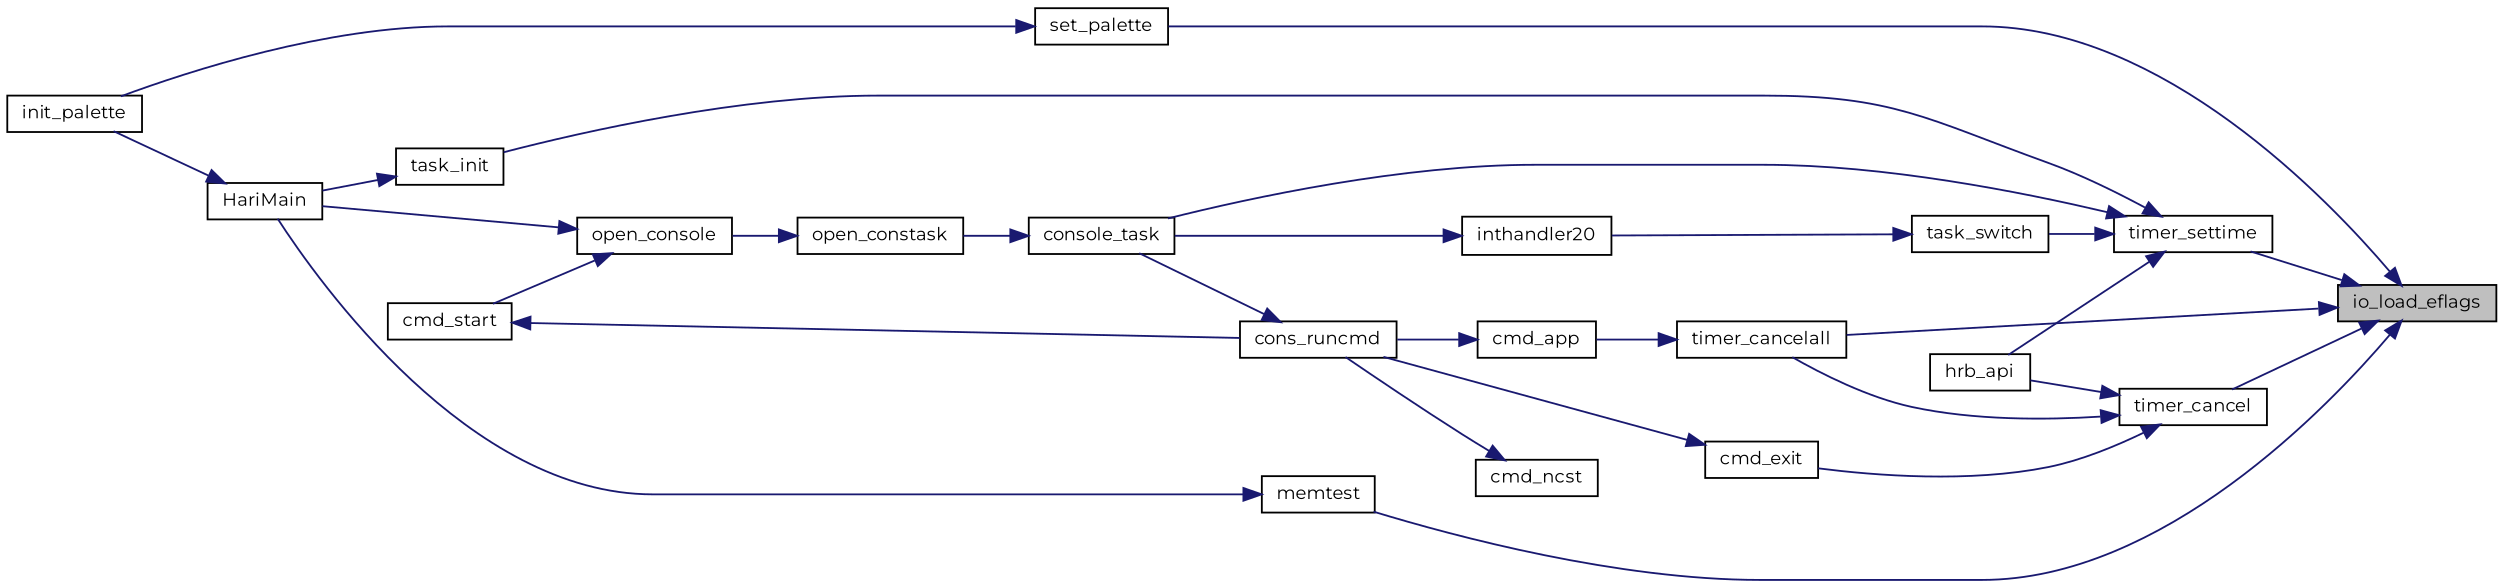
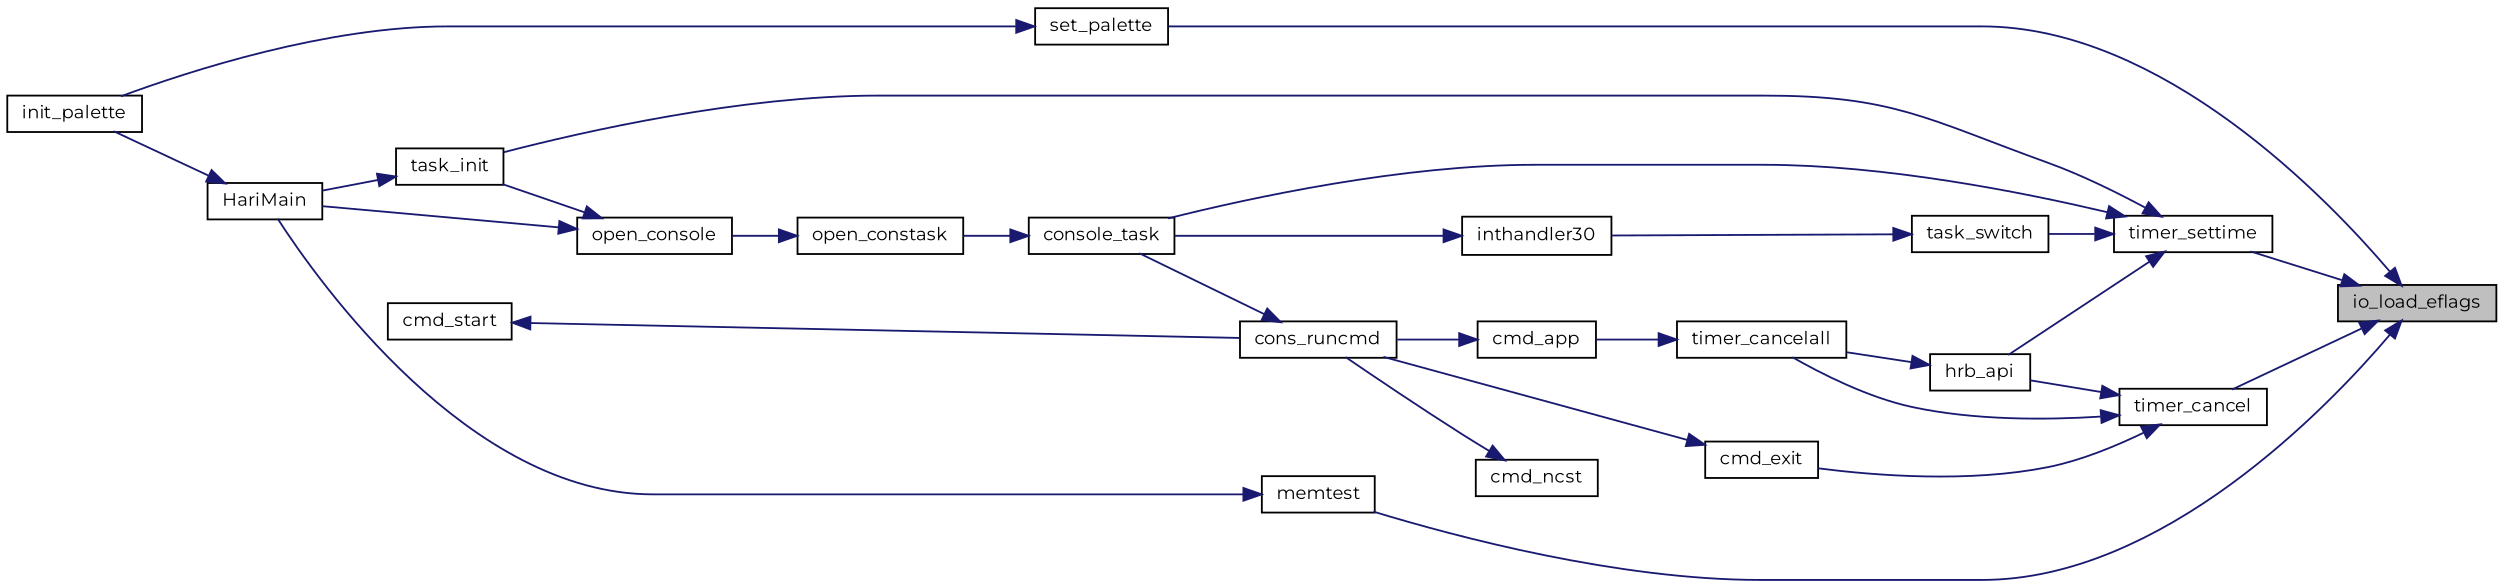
(1537, 236) -> (1537, 236)
(544, 282) -> (543, 198)
(2083, 322) -> (1879, 357)
